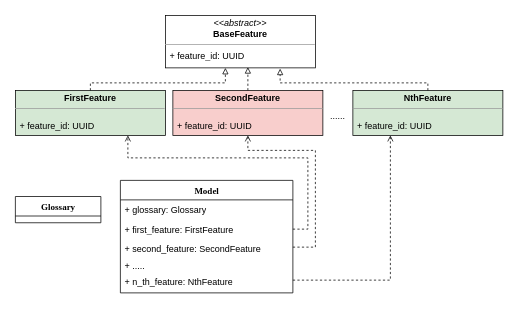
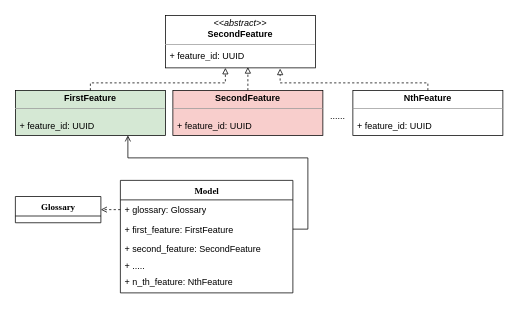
(196, 26) -> (198, 26)
(428, 113) -> (428, 113)
(252, 158) -> (252, 158)
(315, 170) -> none
none -> (112, 210)
(390, 257) -> none
